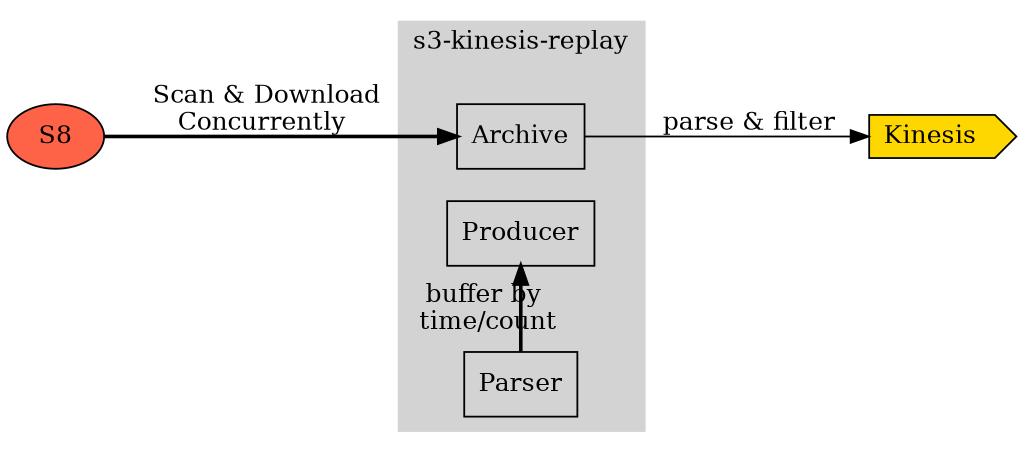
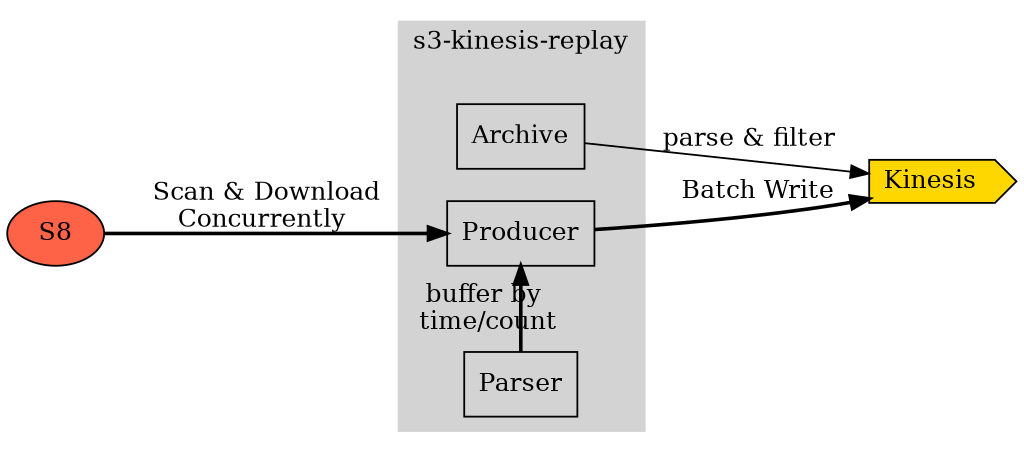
(271, 136) -> (266, 233)
none -> (723, 219)
